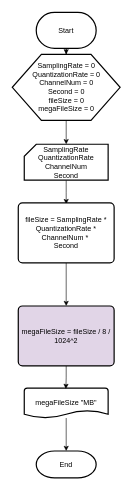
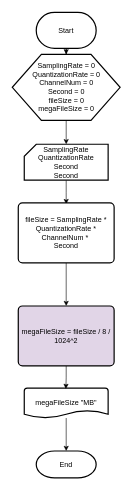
(66, 162) -> (66, 162)
